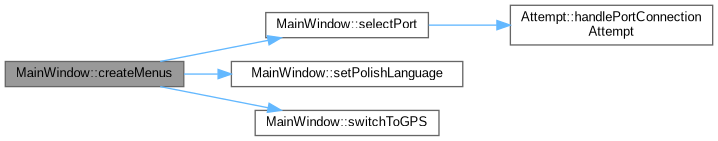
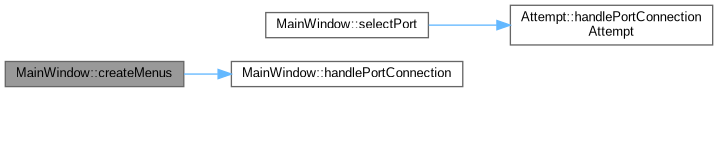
(214, 51) -> none
(347, 74) -> (347, 74)
(347, 123) -> none
